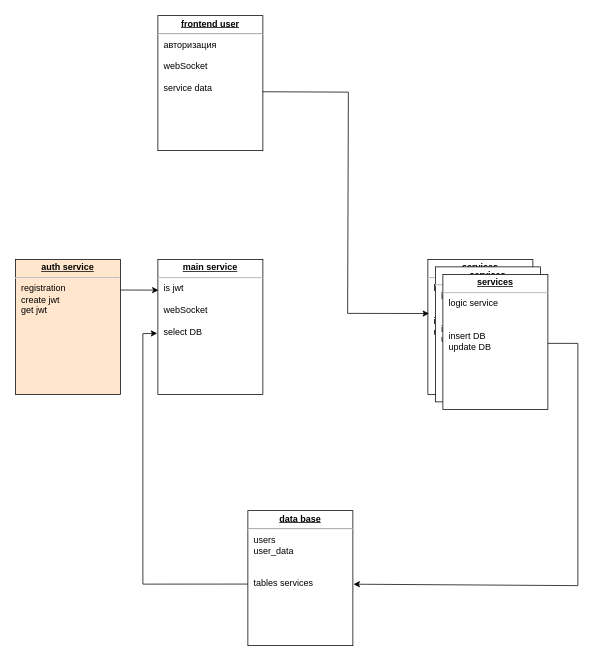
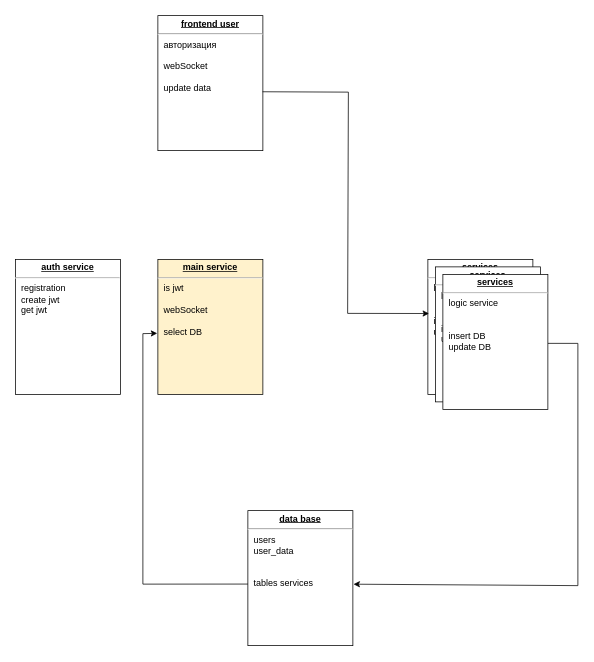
(189, 37) -> (189, 37)
(152, 290) -> none
(68, 327) -> (68, 327)
(210, 327) -> (210, 327)
